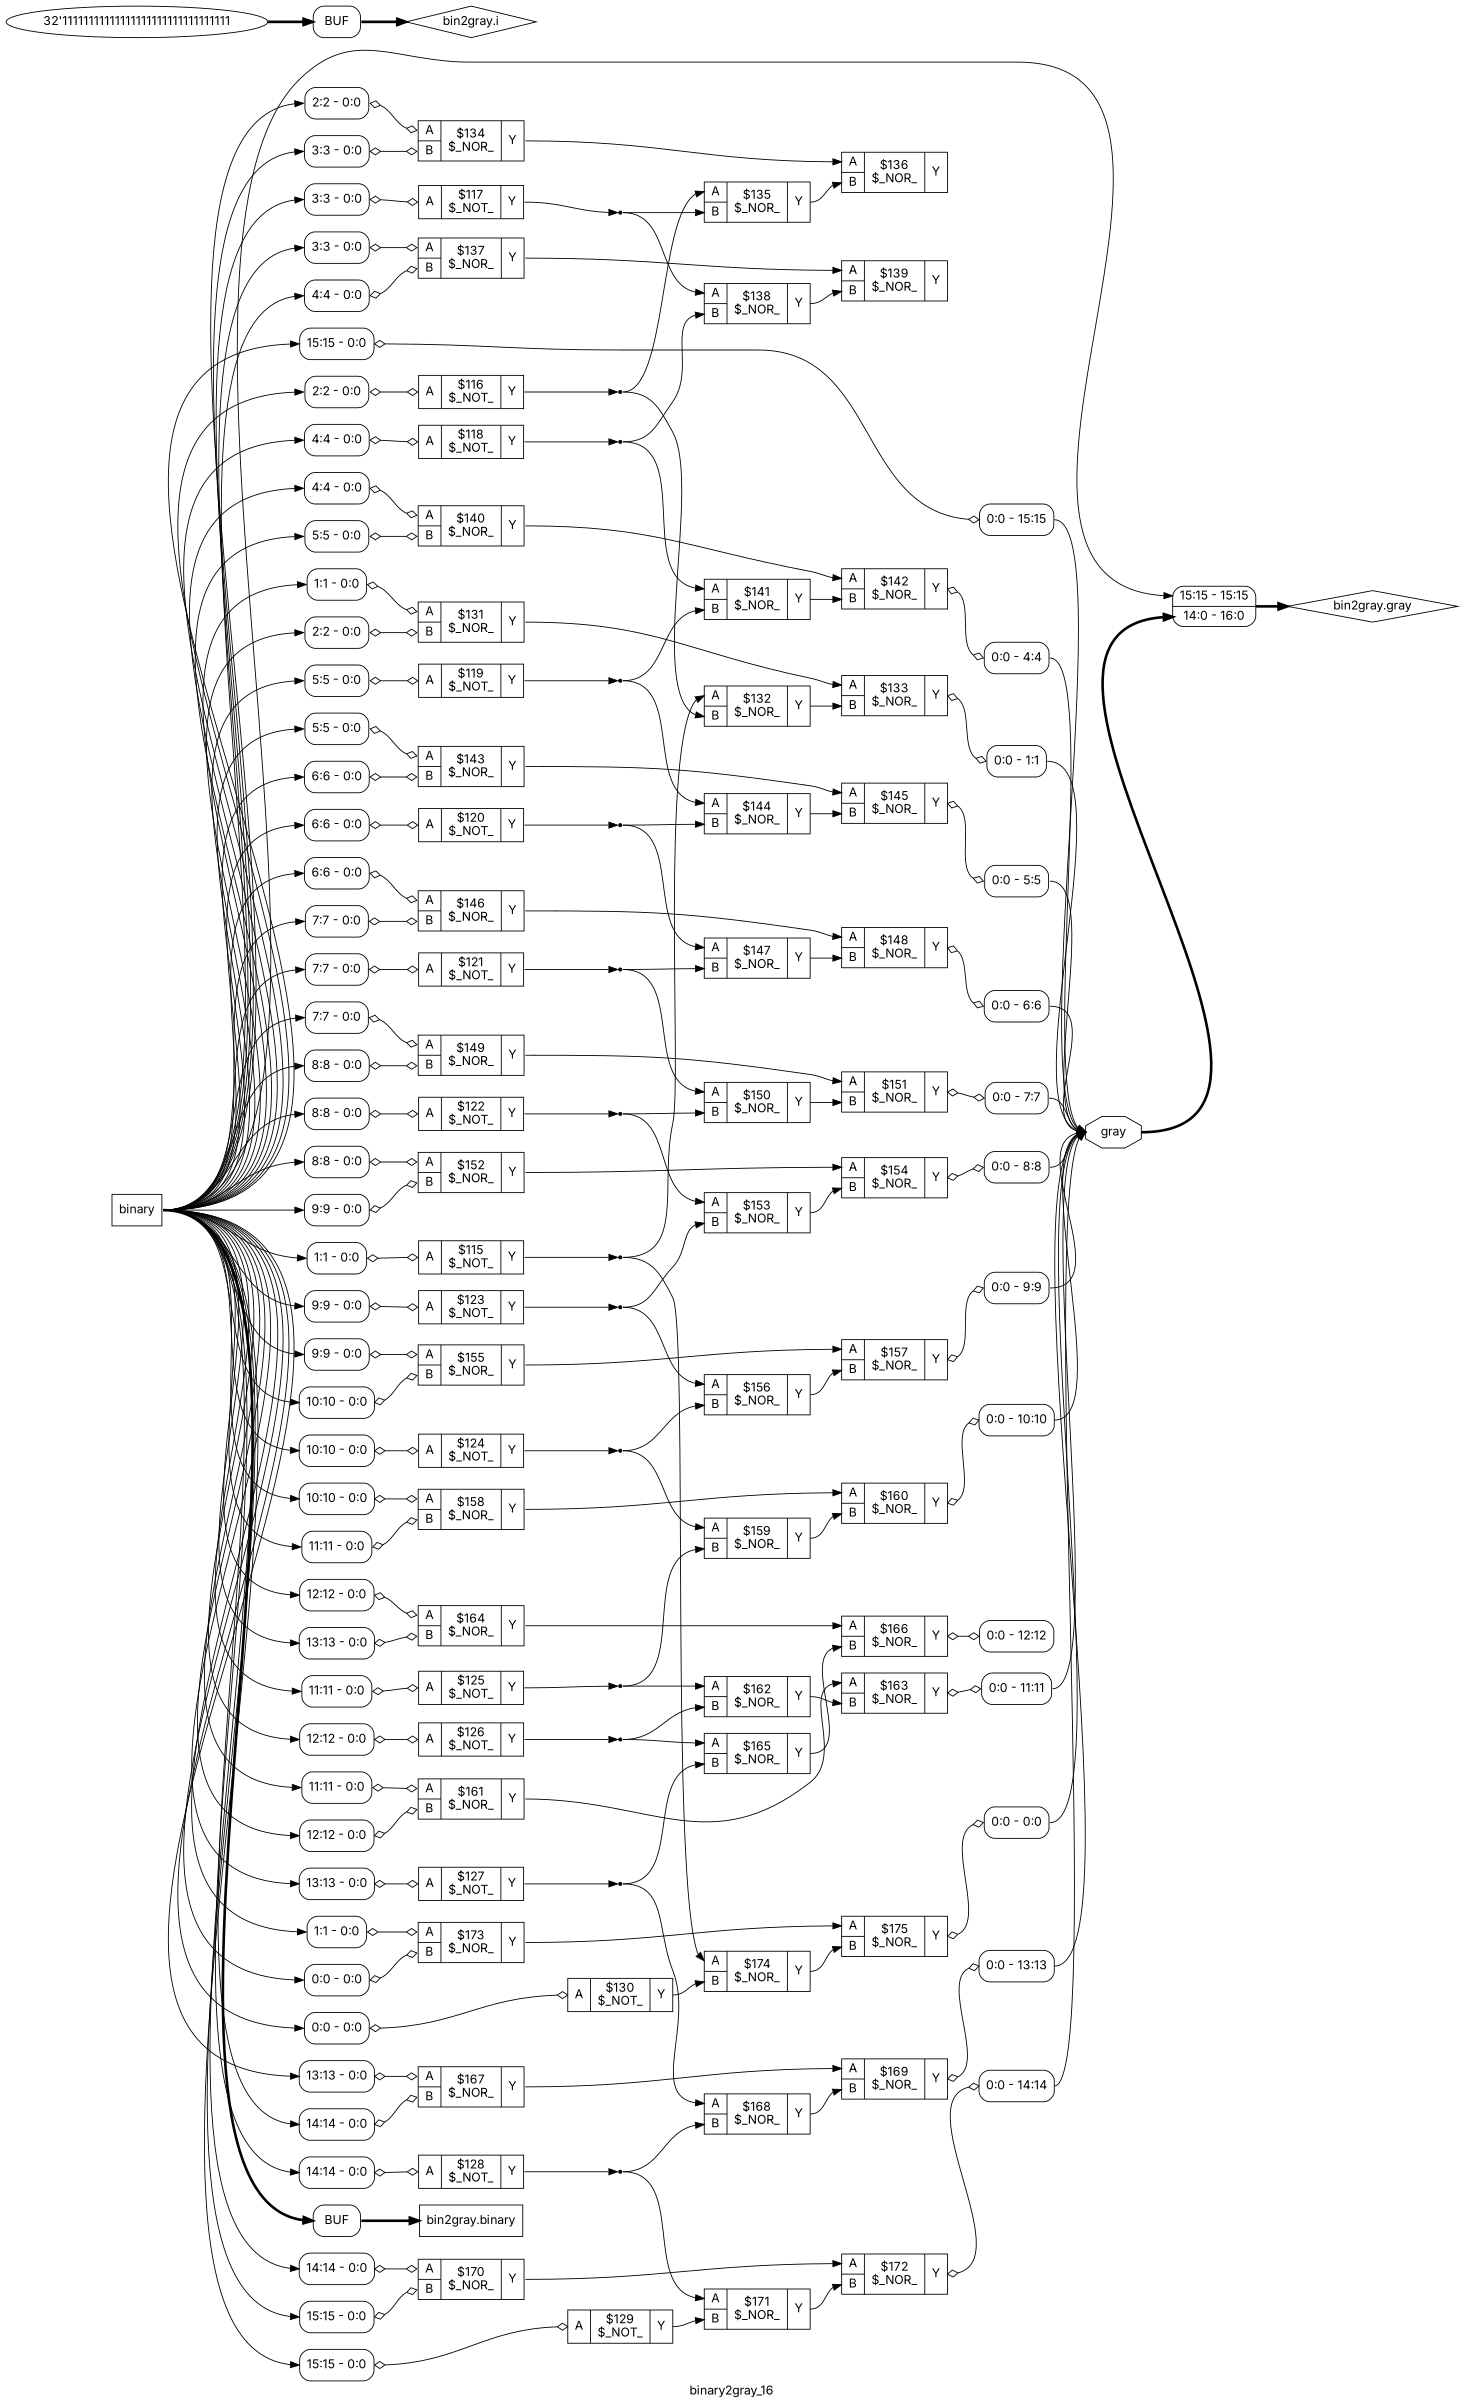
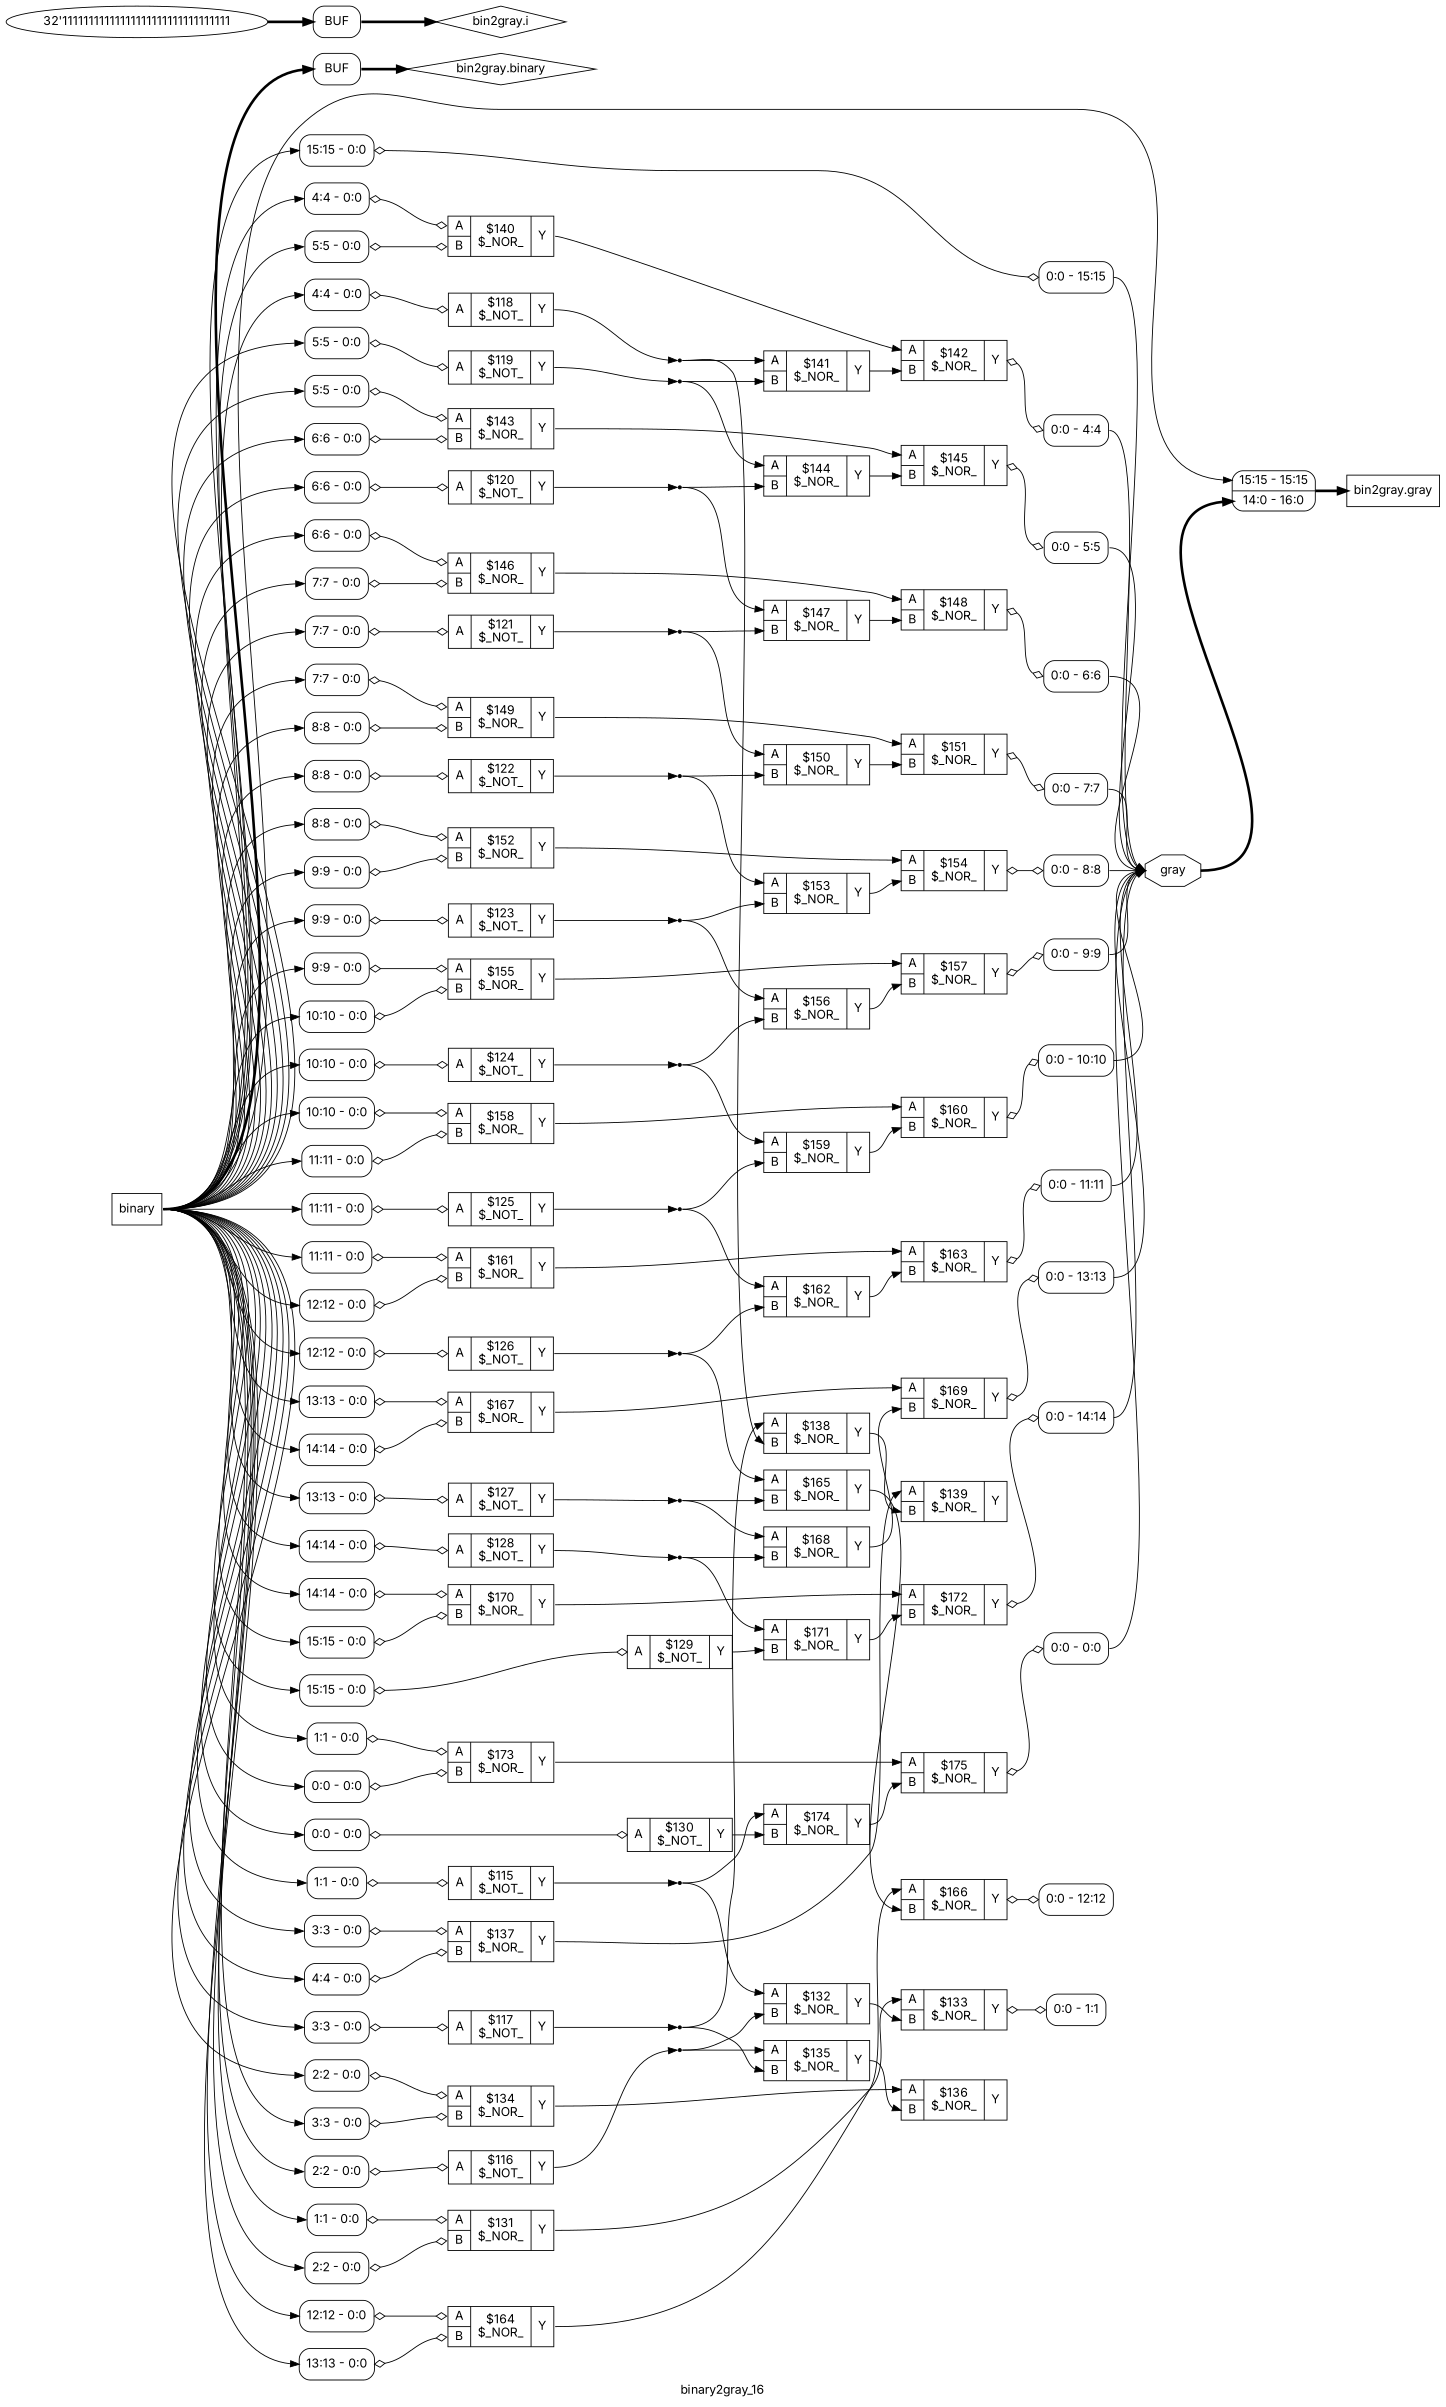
(1373, 606) -> (1393, 491)
(1074, 875) -> none
(471, 2221) -> (501, 69)
